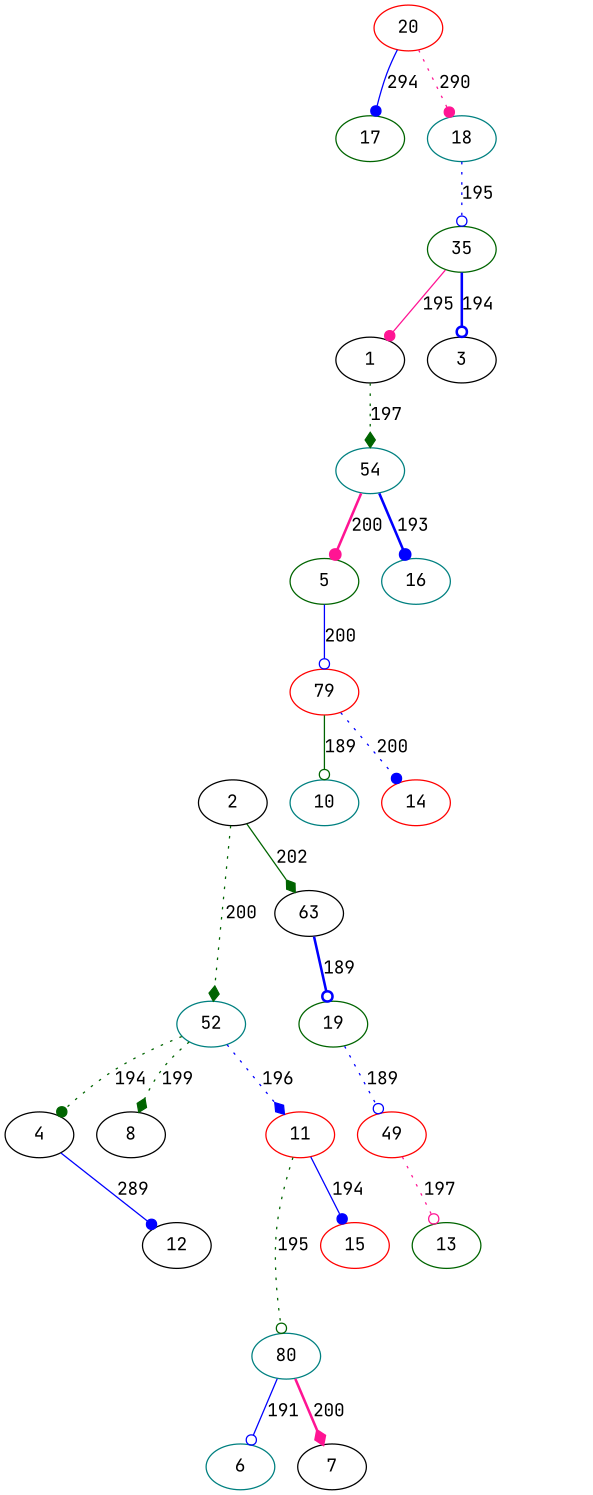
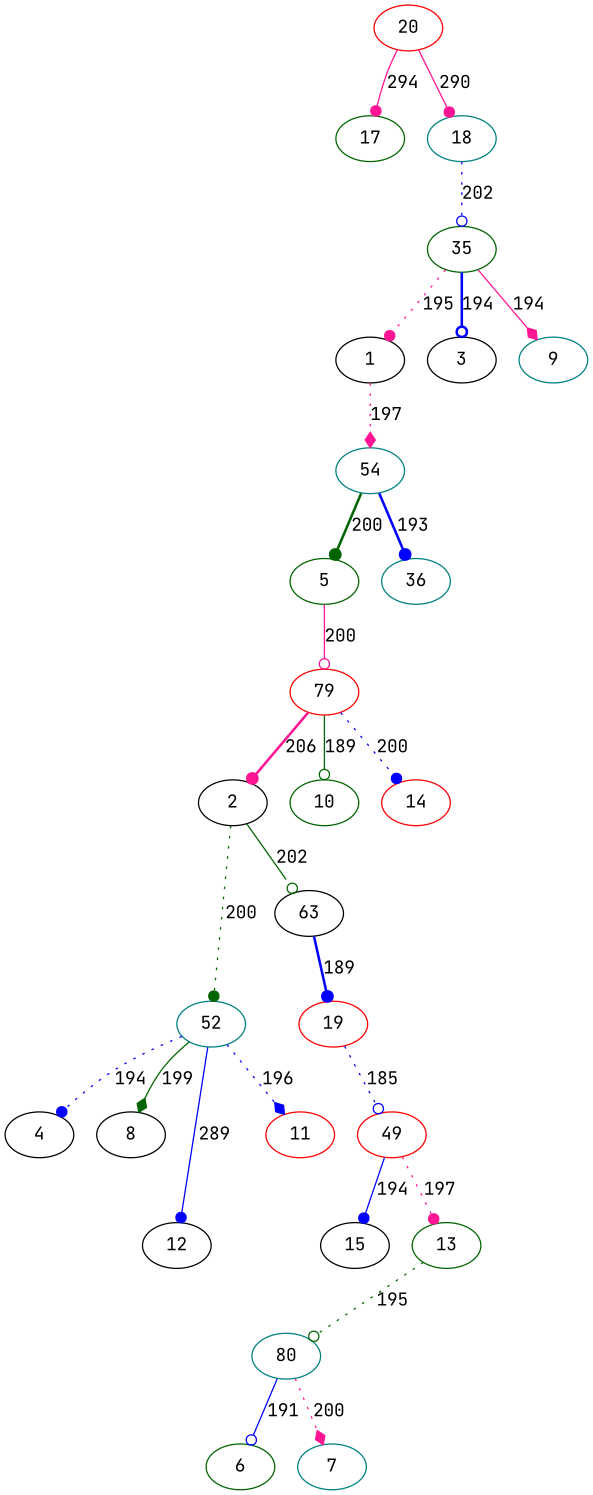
(386, 77) -> (386, 77)
(433, 79) -> (433, 79)
(478, 194) -> (478, 194)
(419, 301) -> (419, 301)
none -> (553, 360)
(370, 408) -> (370, 408)
(349, 522) -> (349, 522)
(416, 581) -> (416, 581)
(324, 632) -> (324, 632)
none -> (282, 744)
(324, 803) -> (324, 803)
(266, 852) -> (266, 852)
(223, 908) -> (223, 908)
(320, 964) -> (320, 964)
(333, 1024) -> (333, 1024)
(120, 1067) -> (120, 1067)
(164, 1067) -> (164, 1067)
(382, 1079) -> (382, 1079)
(325, 1185) -> (375, 1185)
(417, 1185) -> (417, 1185)
(104, 1187) -> (195, 1130)
(276, 1239) -> (371, 1298)
(355, 1246) -> (355, 1246)
(306, 1404) -> (306, 1404)
(240, 1467) -> (240, 1467)
(332, 1467) -> (332, 1467)
